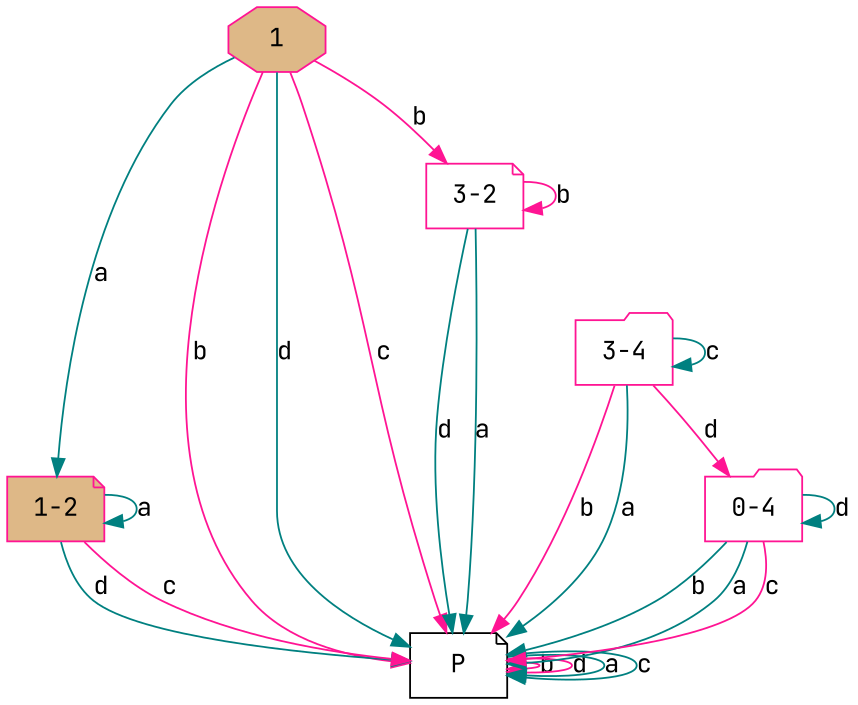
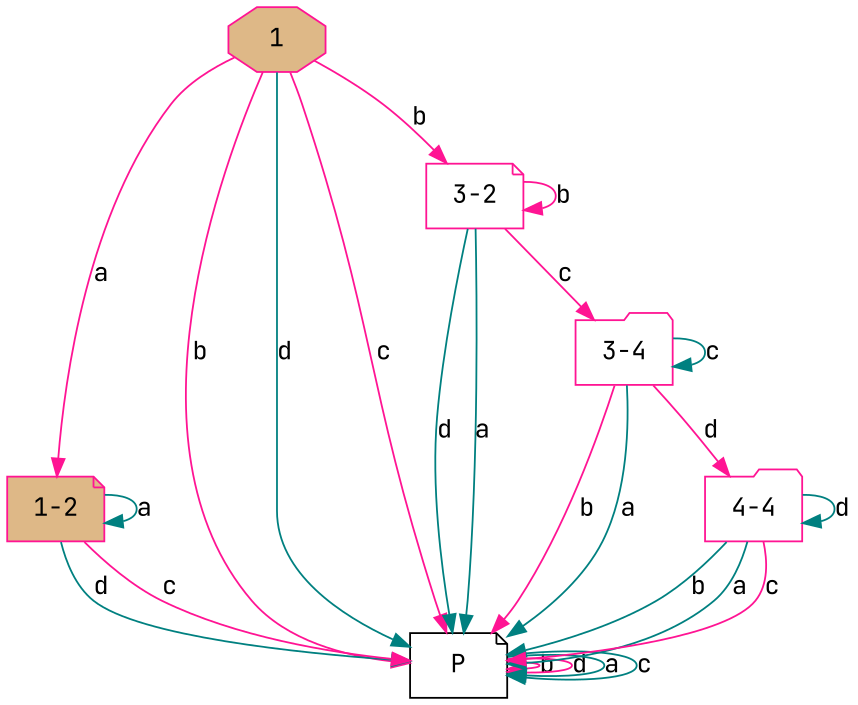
(103, 235) -> (103, 235)
none -> (543, 268)
(754, 509) -> (754, 509)
